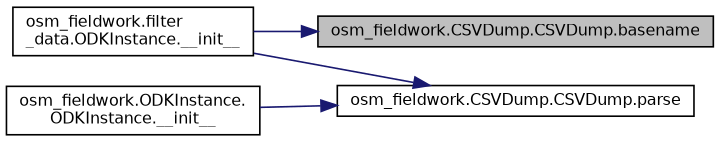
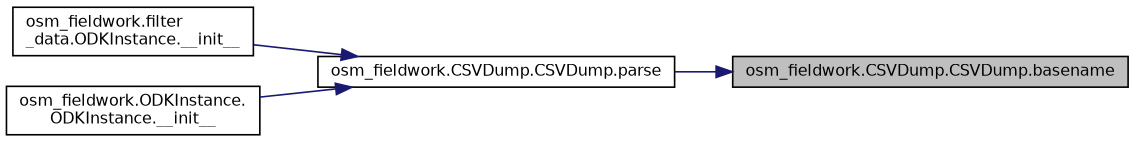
(278, 31) -> (696, 72)
